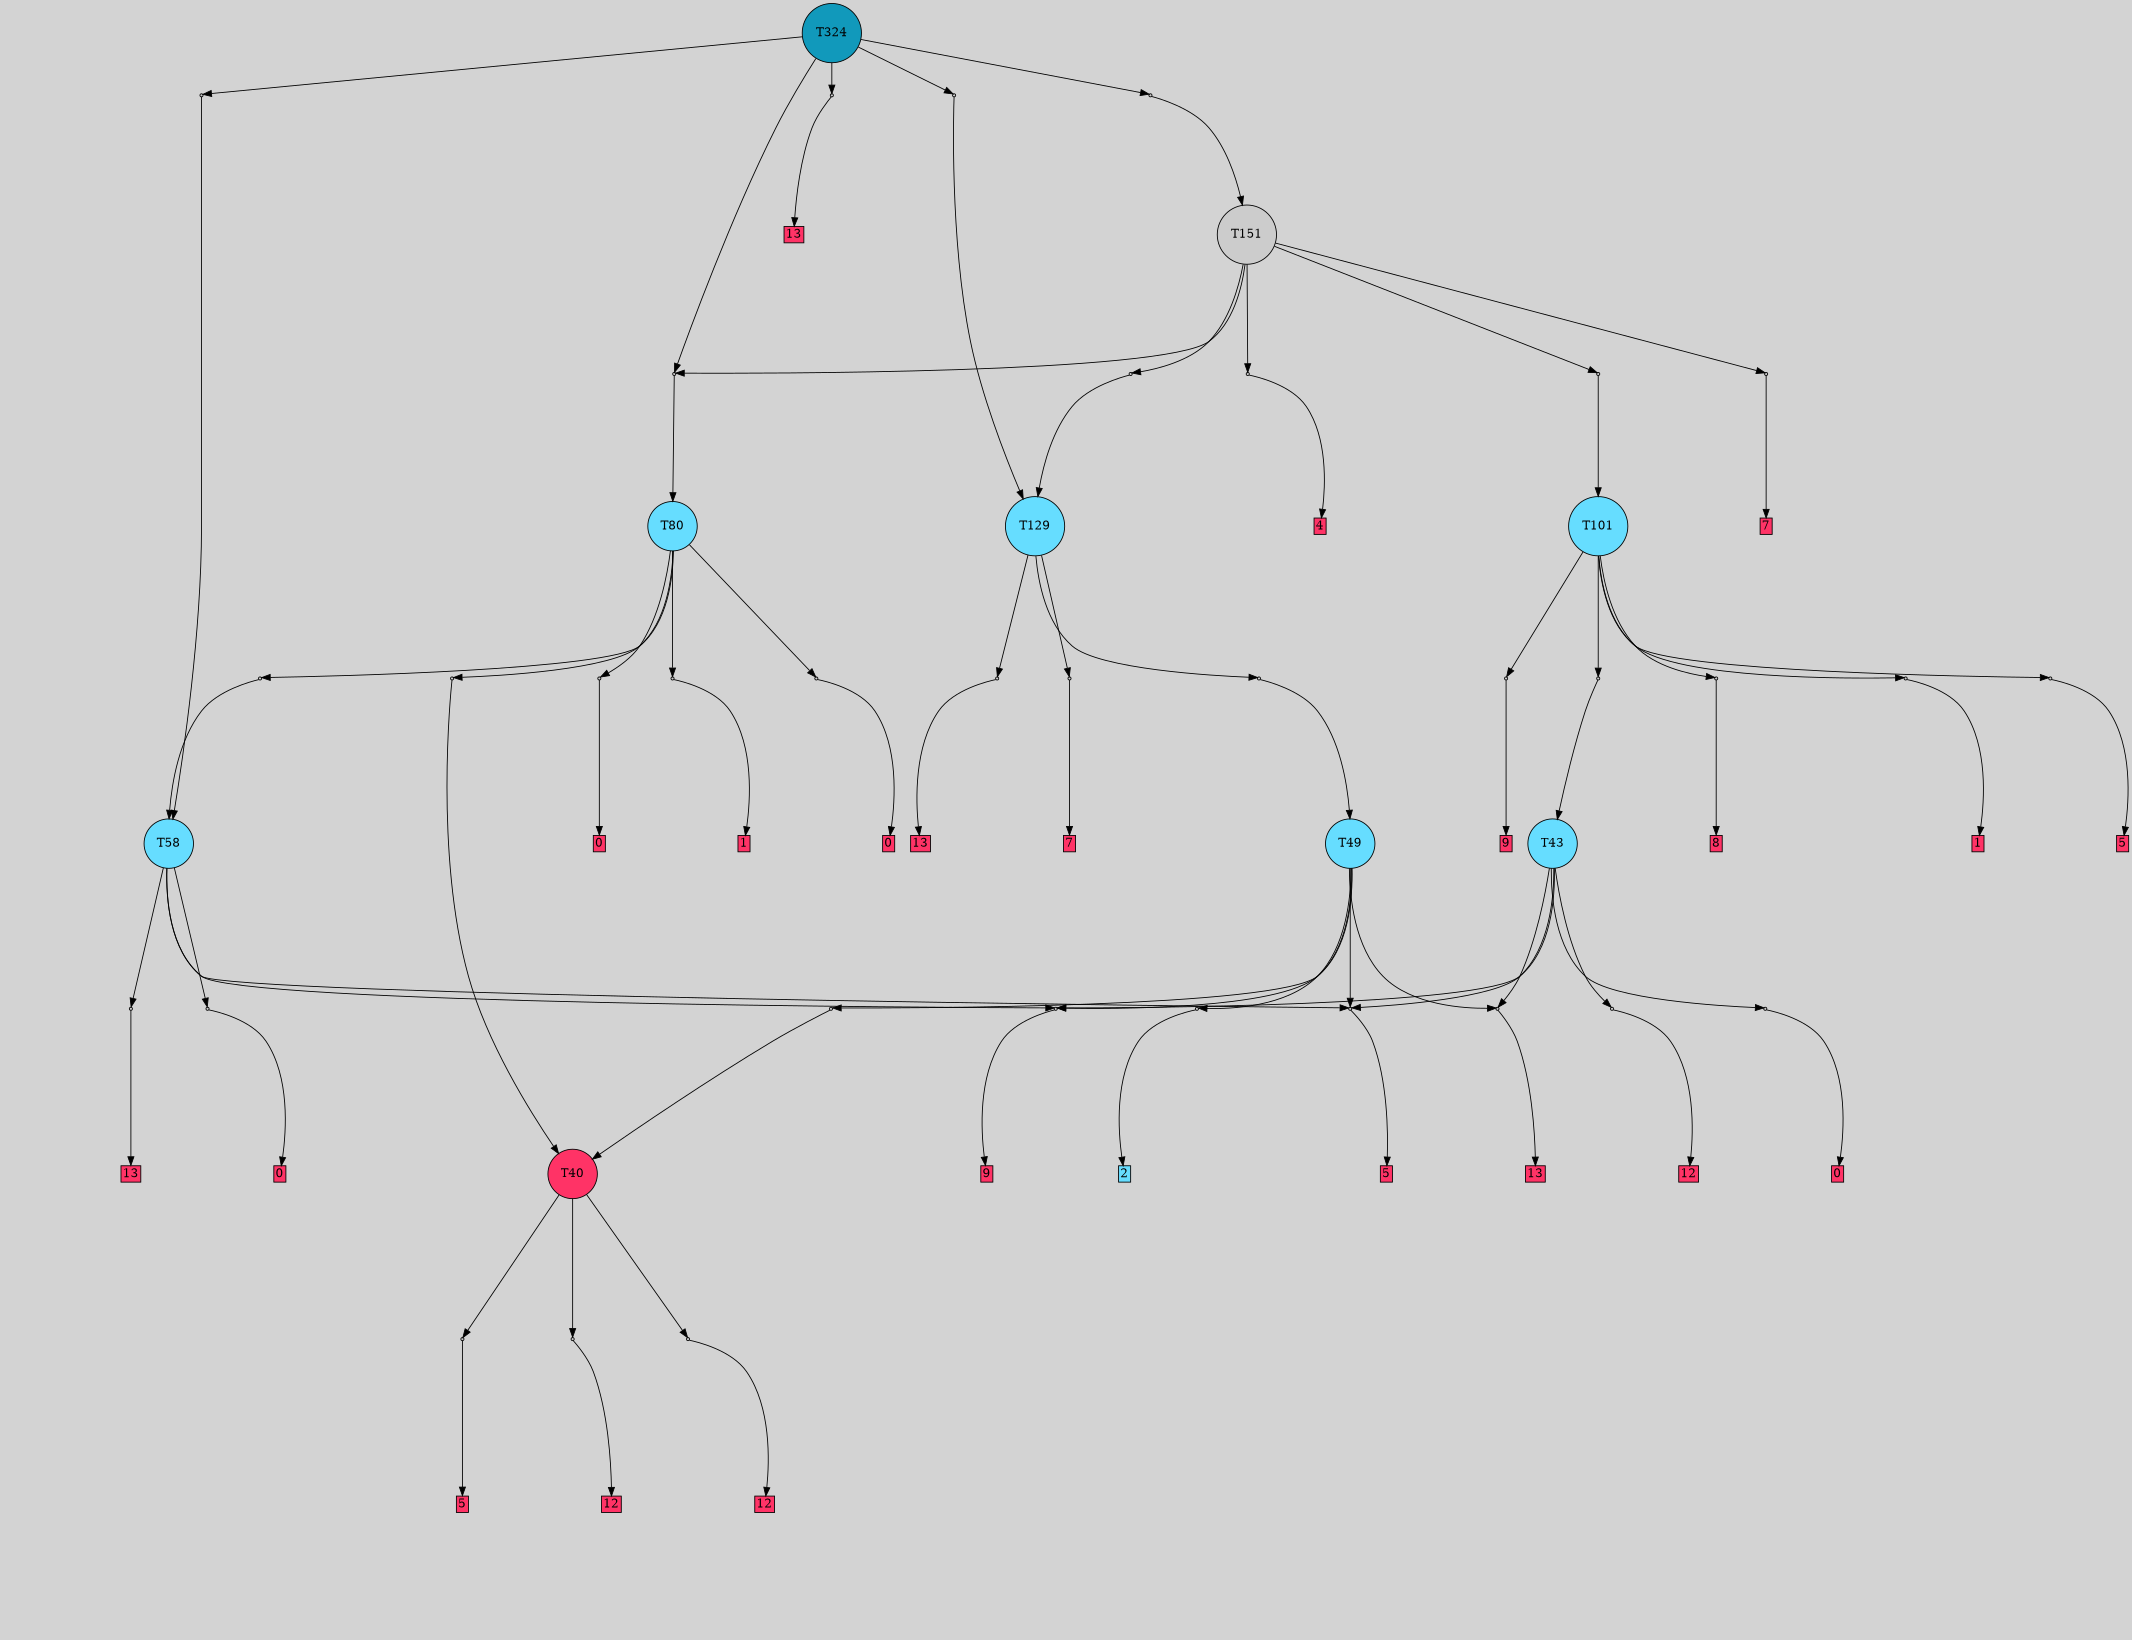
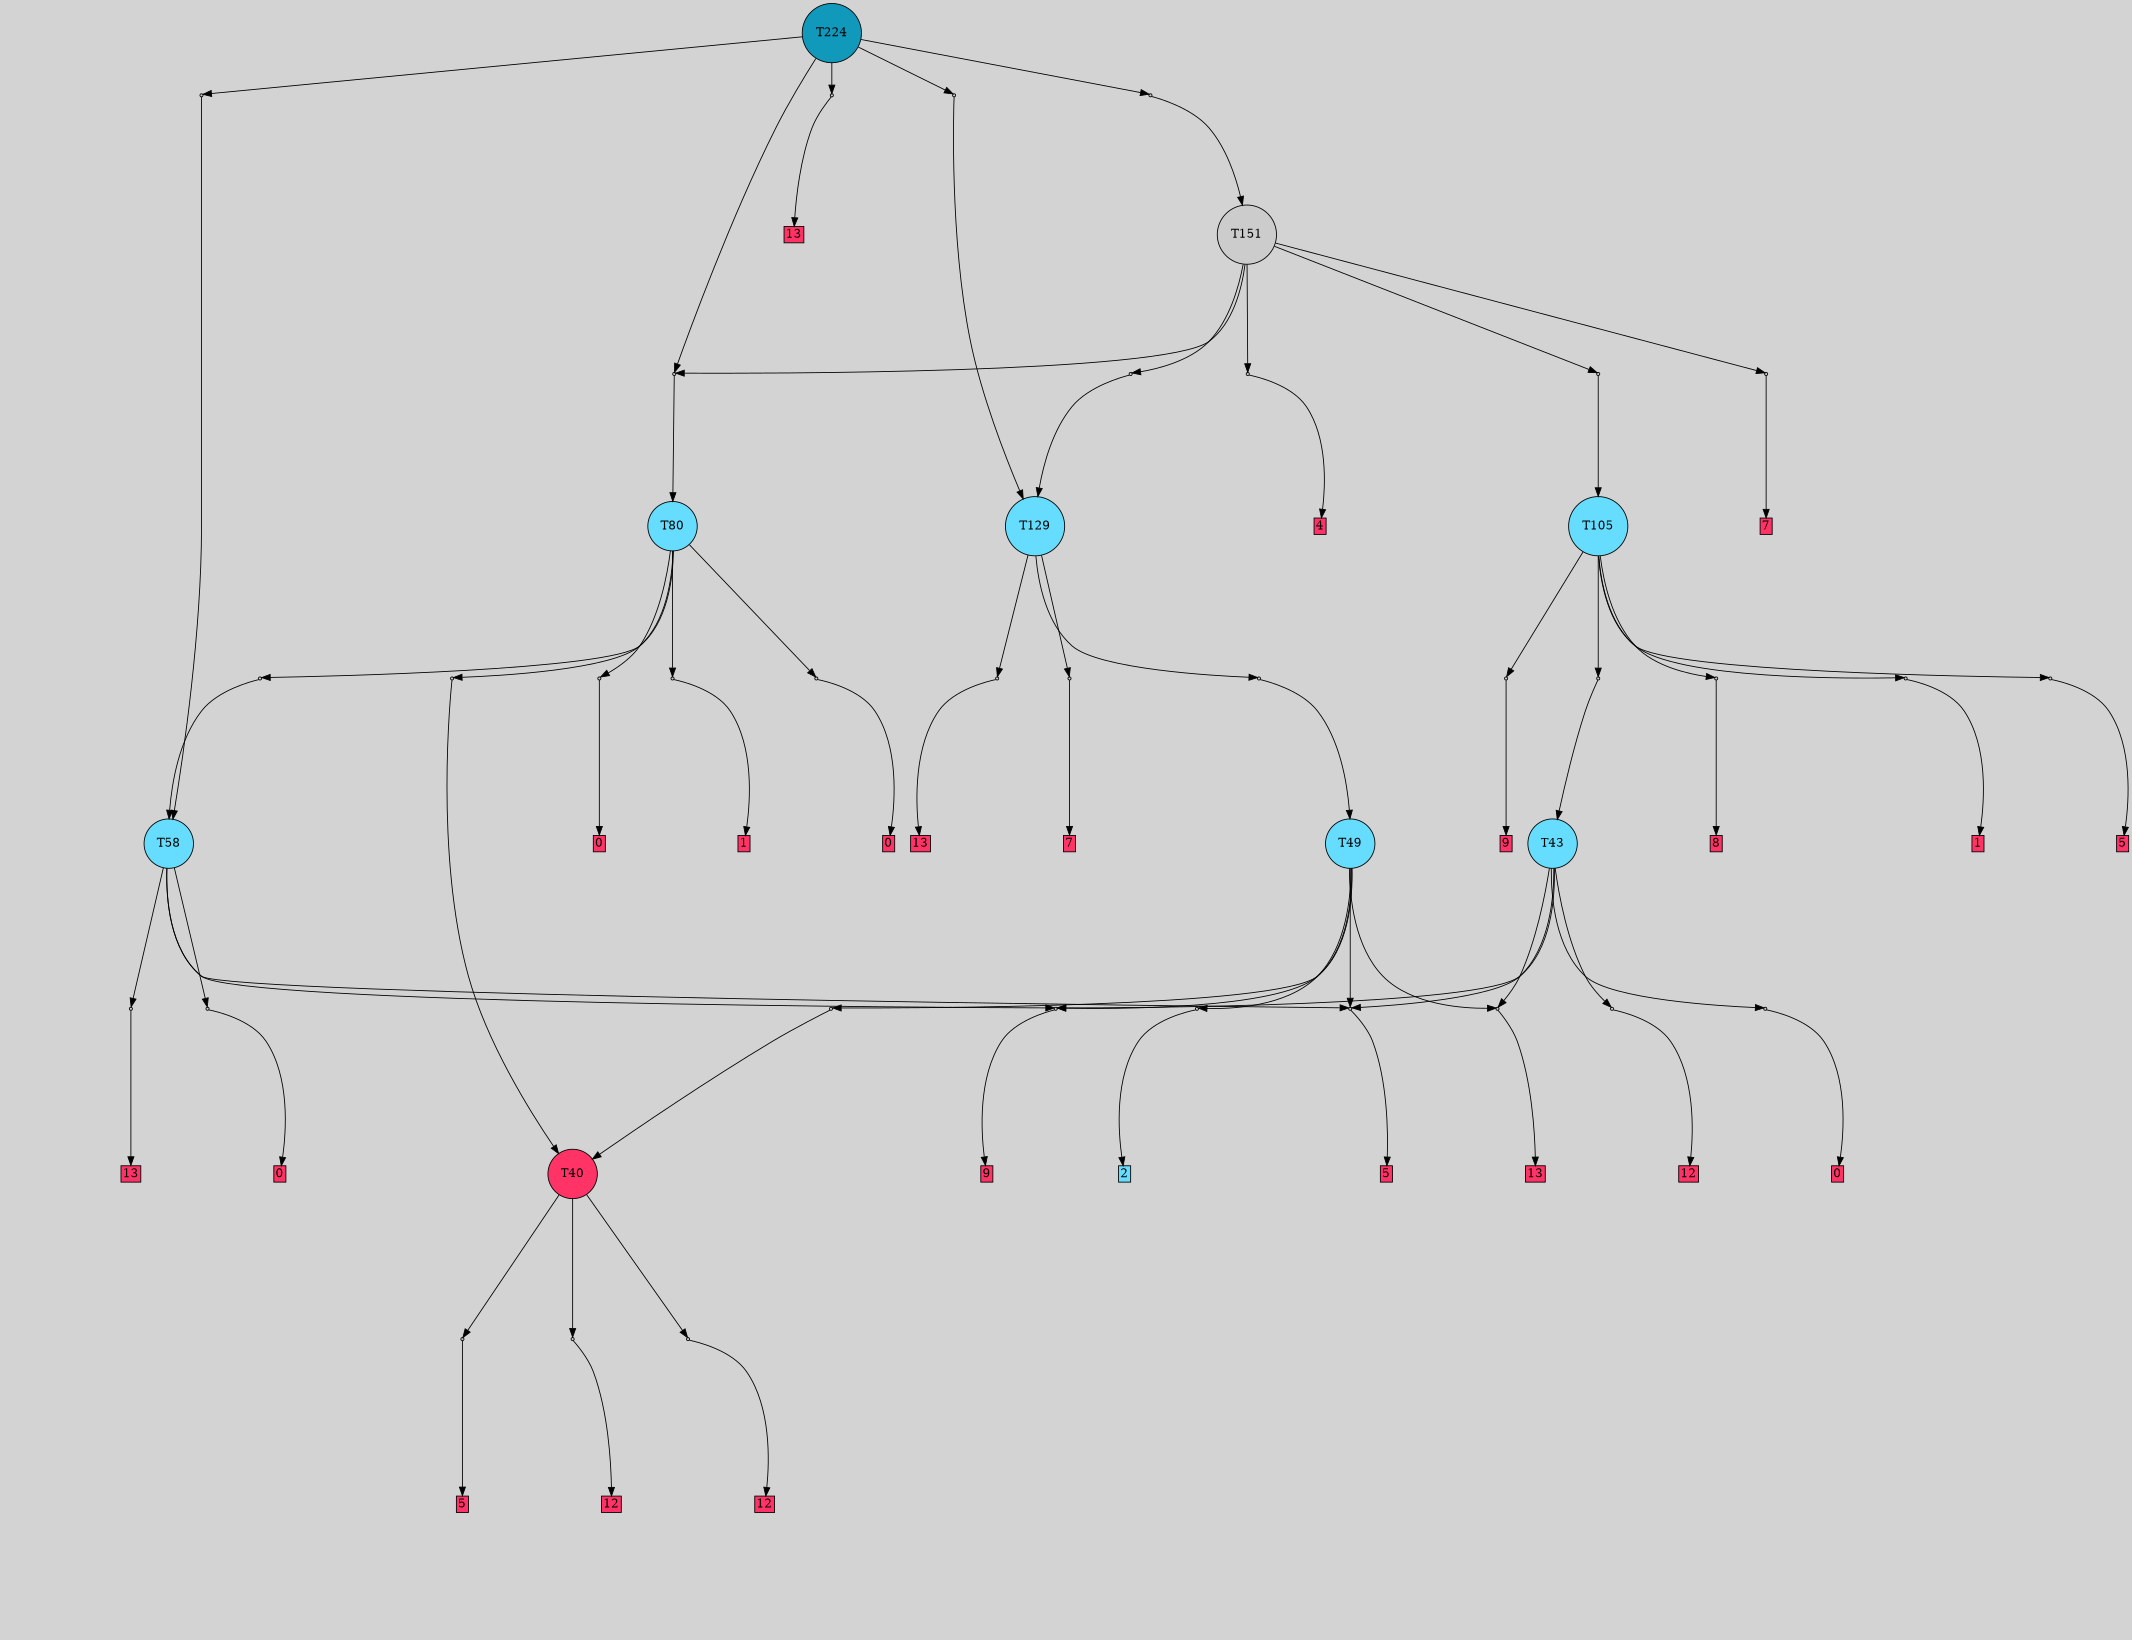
(832, 33) -> (832, 33)
(1598, 526) -> (1598, 526)
